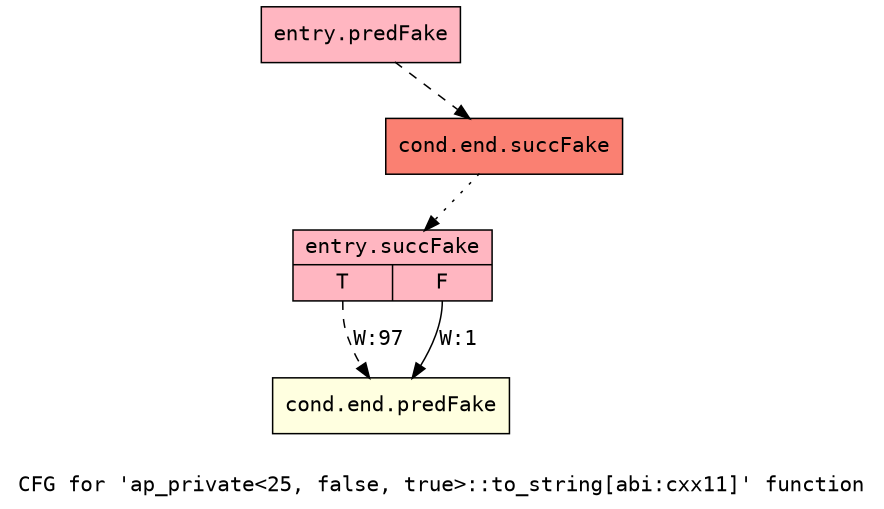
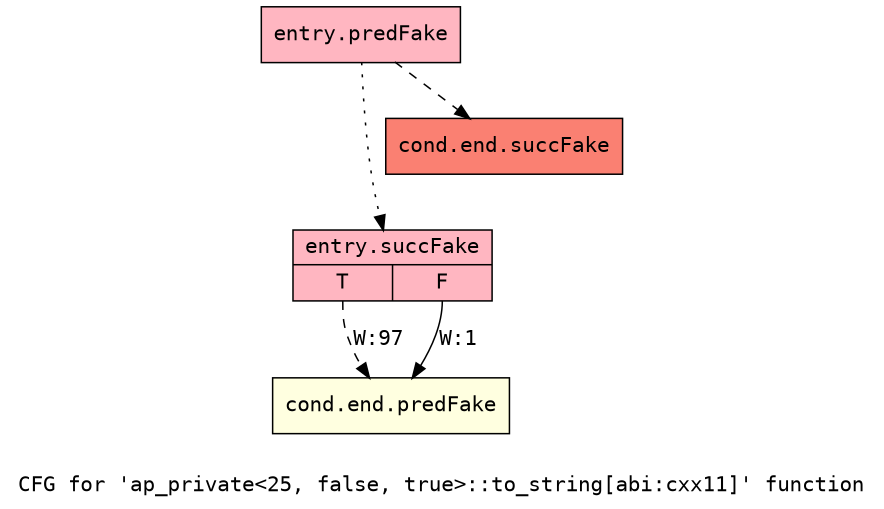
(457, 197) -> (367, 139)
